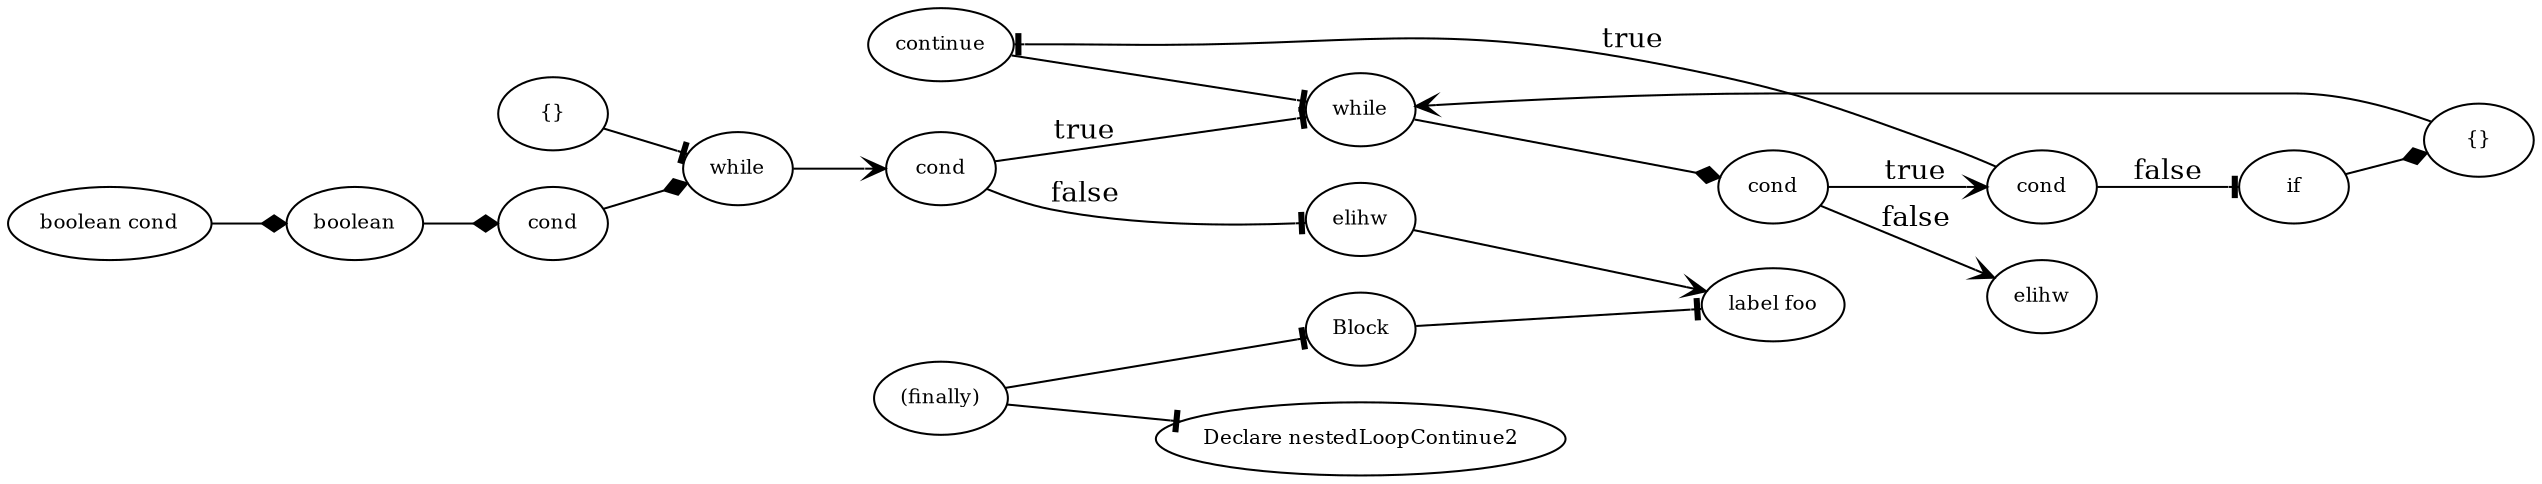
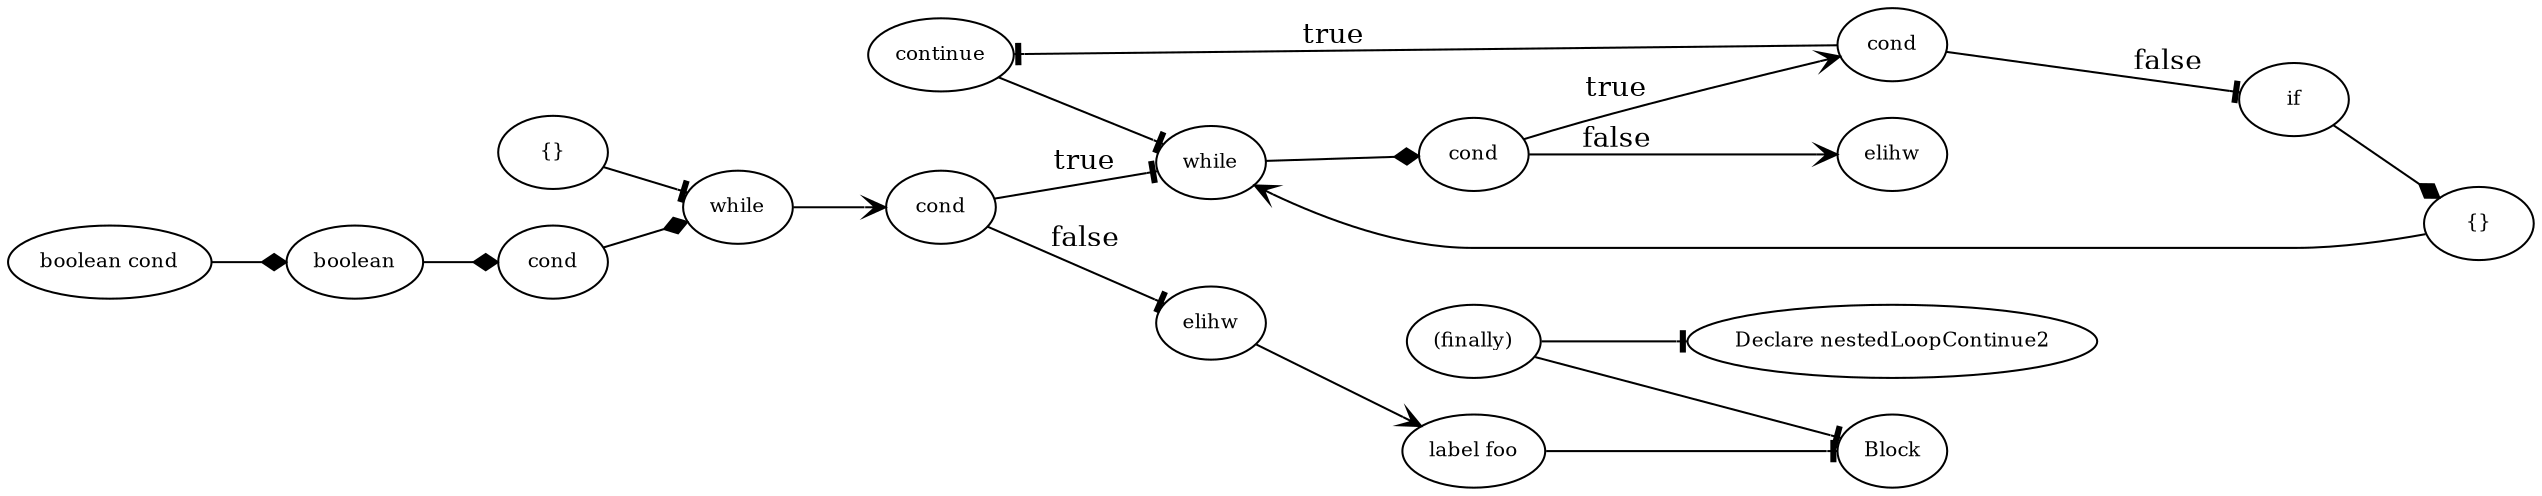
(1553, 318) -> (1686, 451)
